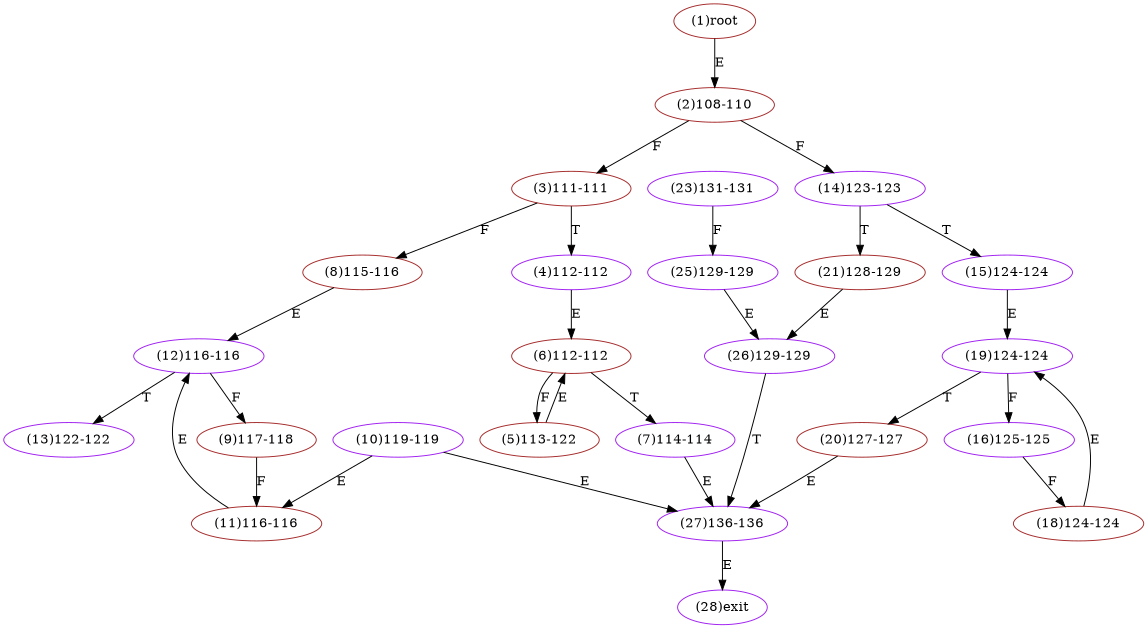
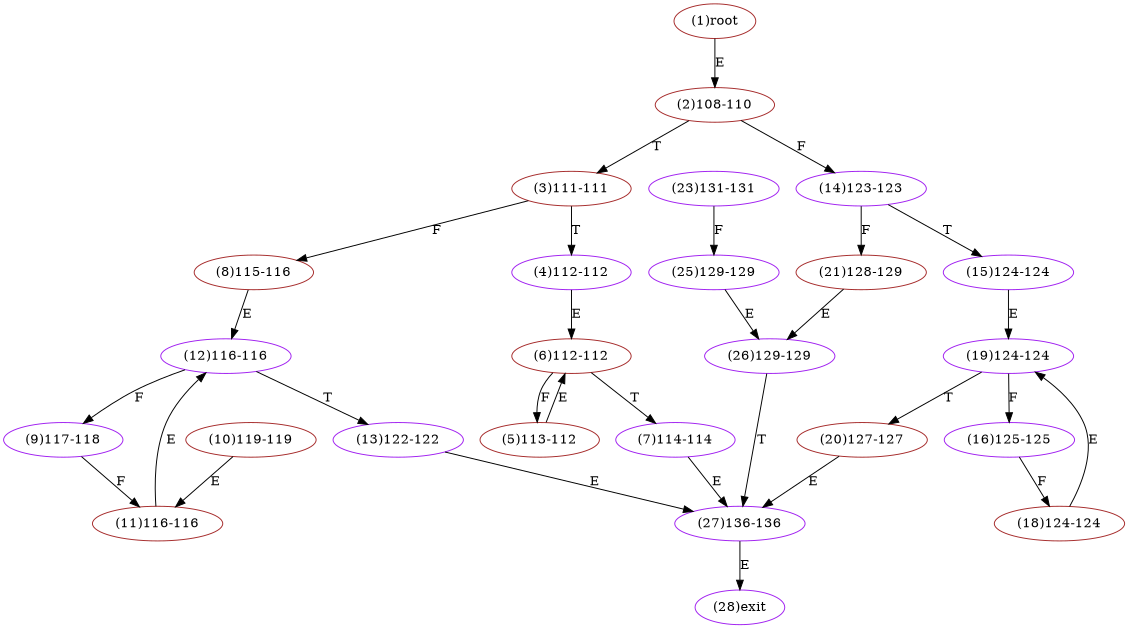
(657, 147) -> (657, 147)
(865, 231) -> (866, 231)
(257, 440) -> (63, 440)
(398, 440) -> (251, 440)
(540, 440) -> (540, 440)
(556, 481) -> (564, 481)
